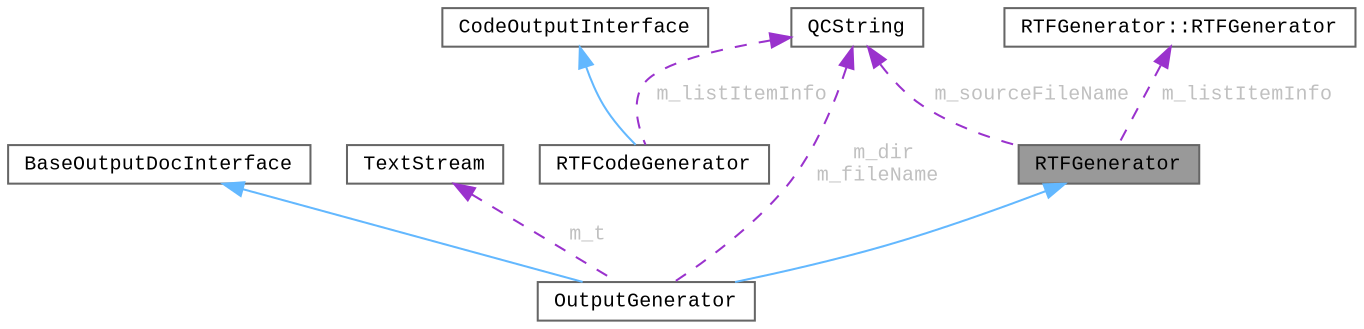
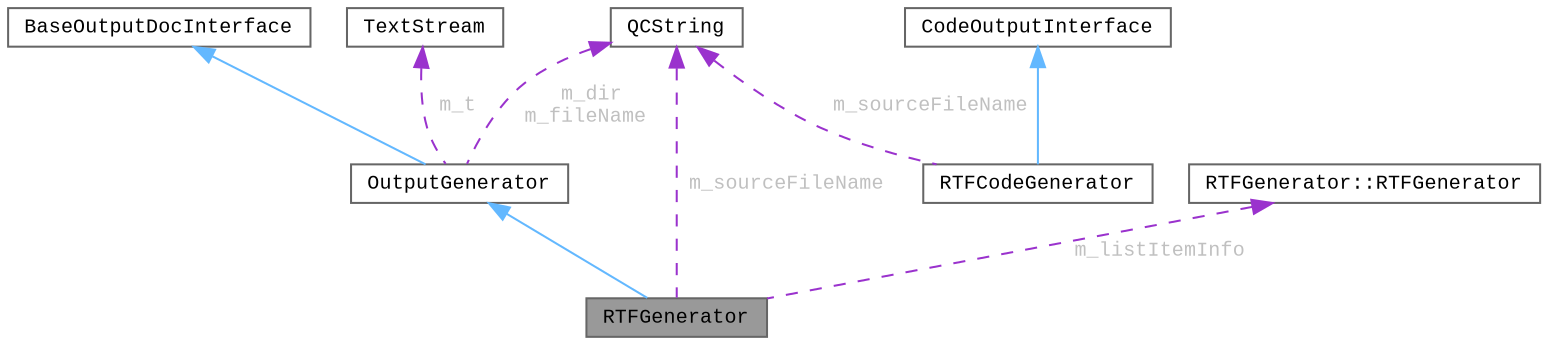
(737, 94) -> (925, 106)
(893, 244) -> (577, 256)
